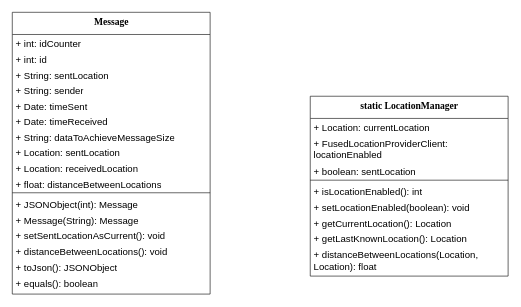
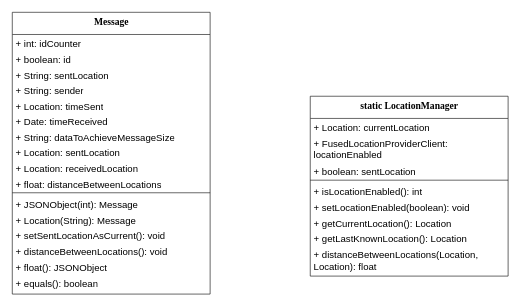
(34, 60) -> (45, 60)
(54, 107) -> (63, 107)
(81, 221) -> (82, 221)
(71, 268) -> (67, 268)
